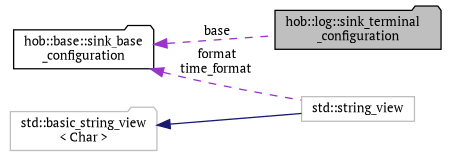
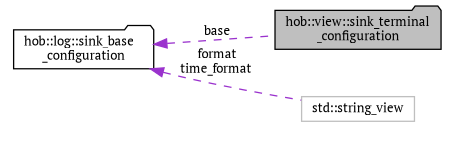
(358, 30) -> (358, 30)
(84, 49) -> (84, 49)
(84, 131) -> none
